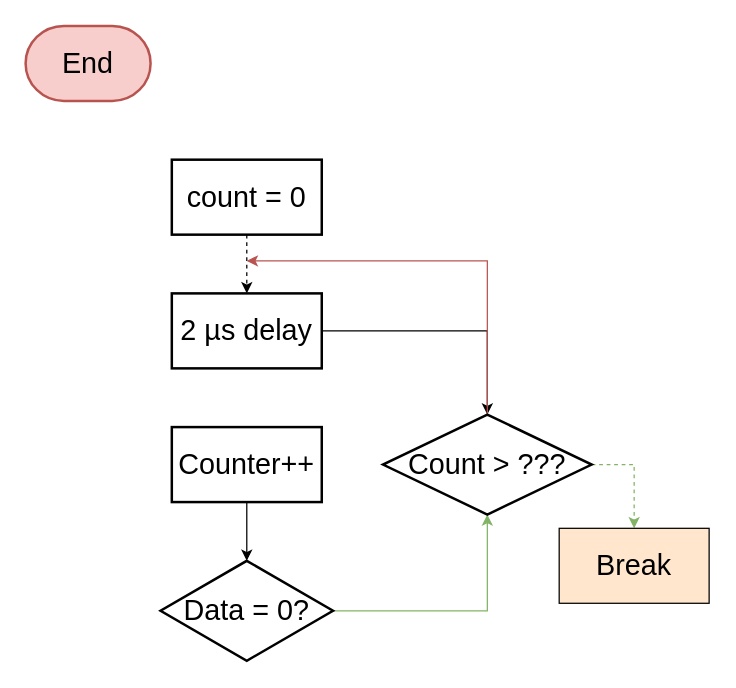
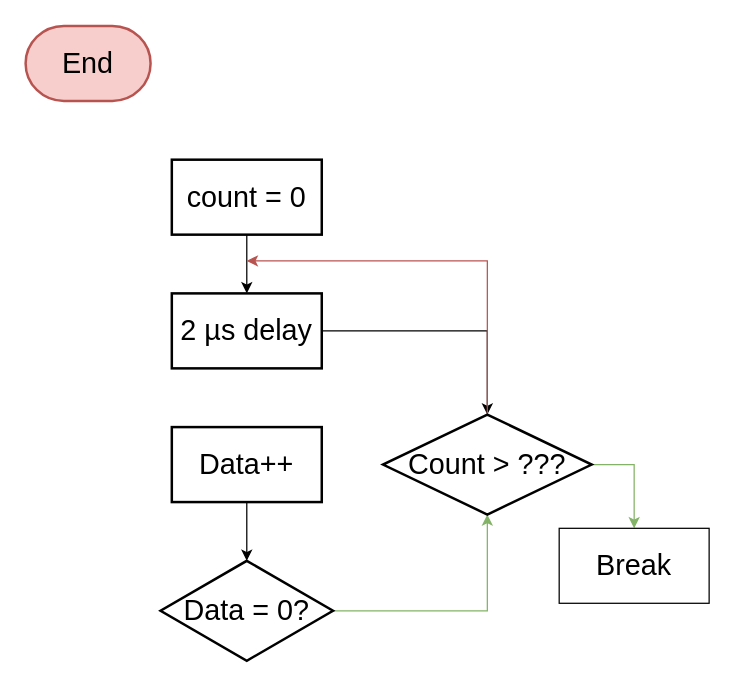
(247, 259) -> (247, 259)
(247, 464) -> (247, 464)
(634, 471) -> (634, 471)
(634, 566) -> (634, 566)
